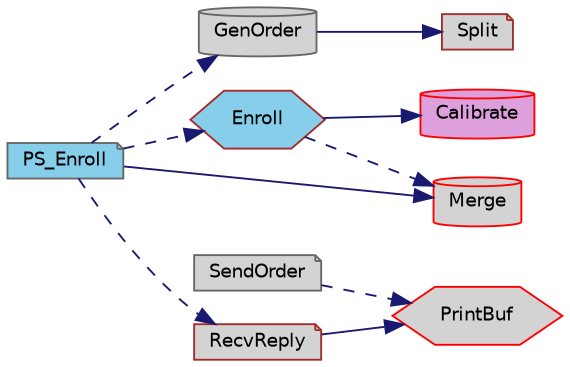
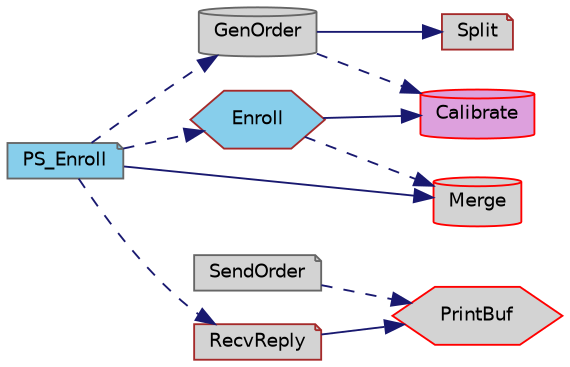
none -> (360, 70)
